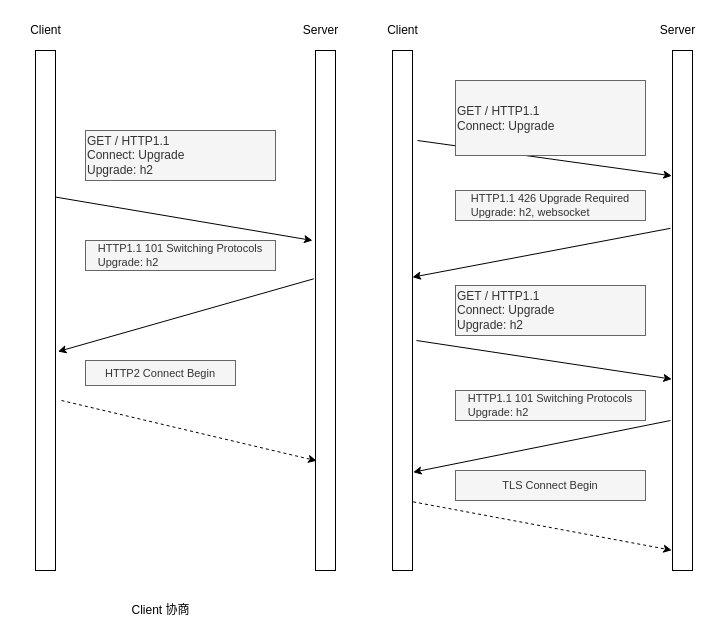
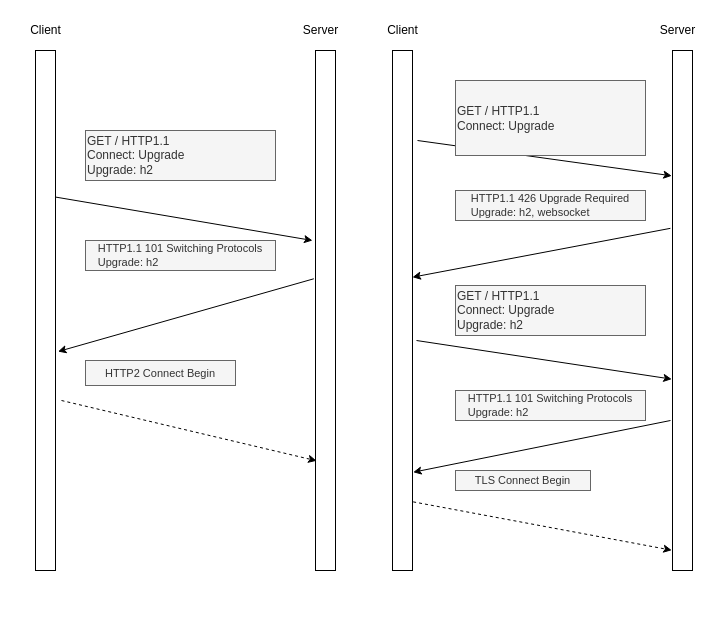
(551, 486) -> (523, 481)
(161, 611) -> none
